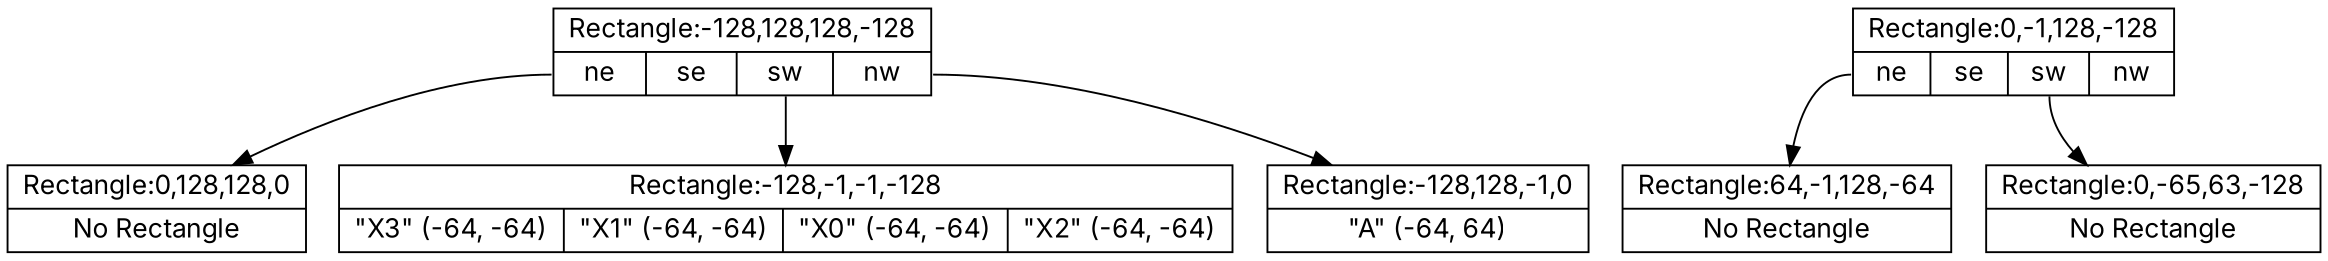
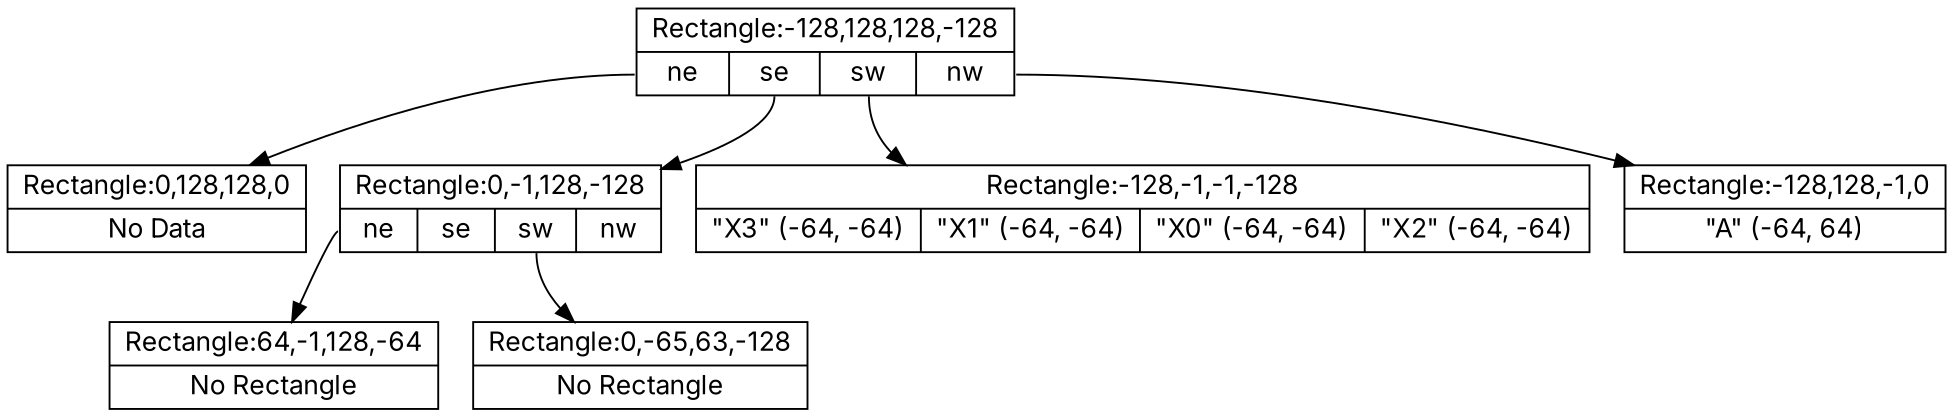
none -> (735, 139)
(157, 230) -> (157, 230)
